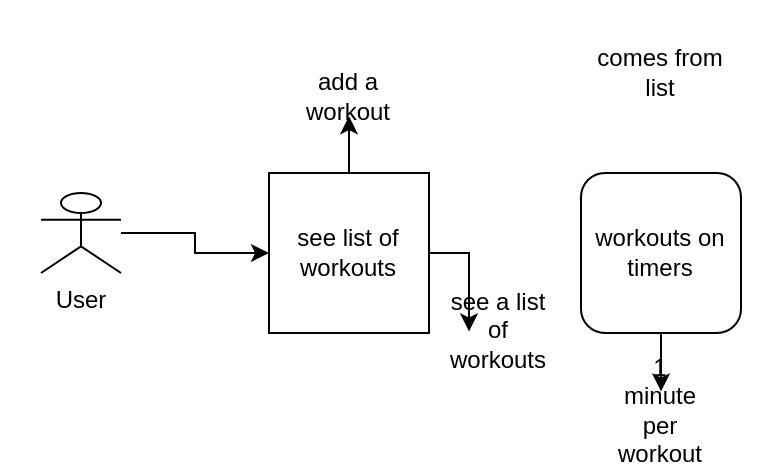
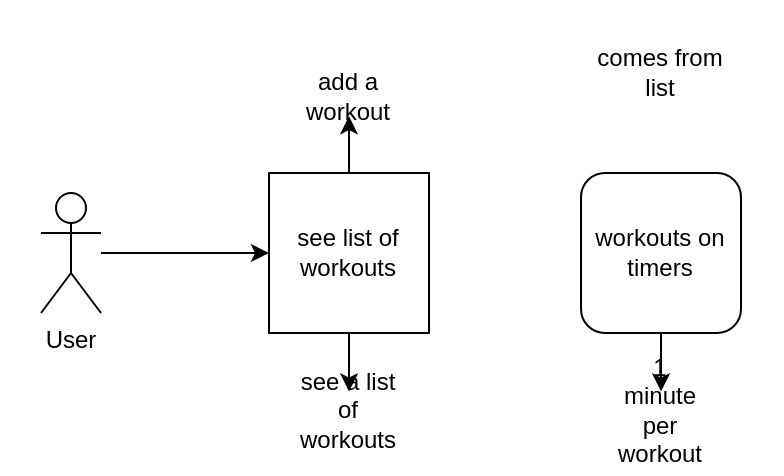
(81, 233) -> (71, 253)
(499, 331) -> (349, 411)
